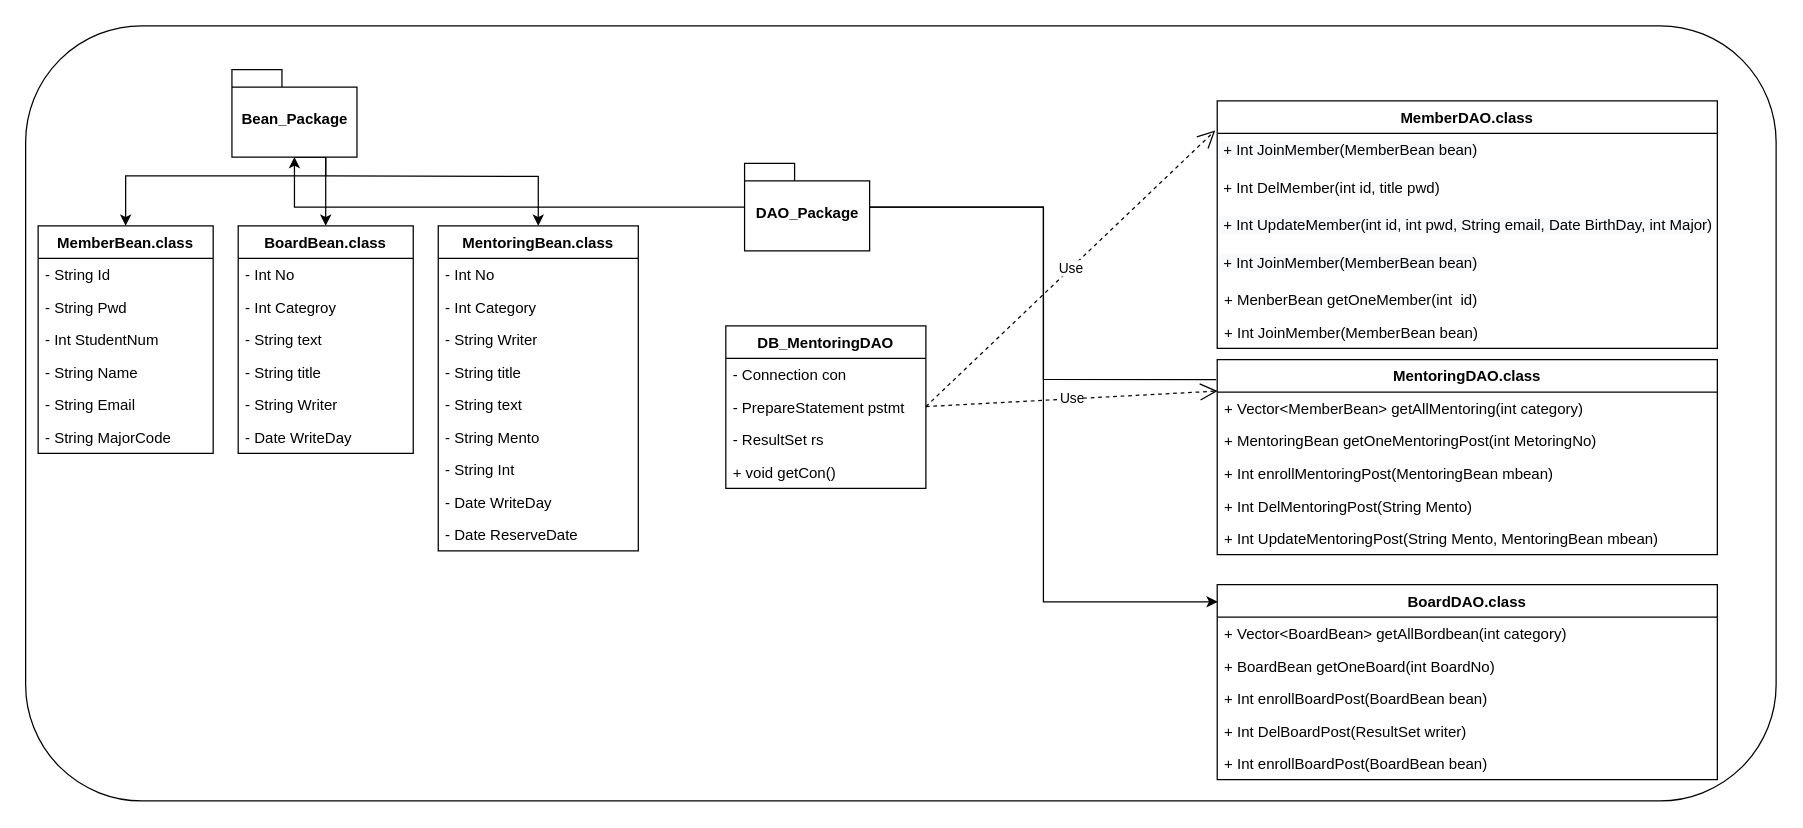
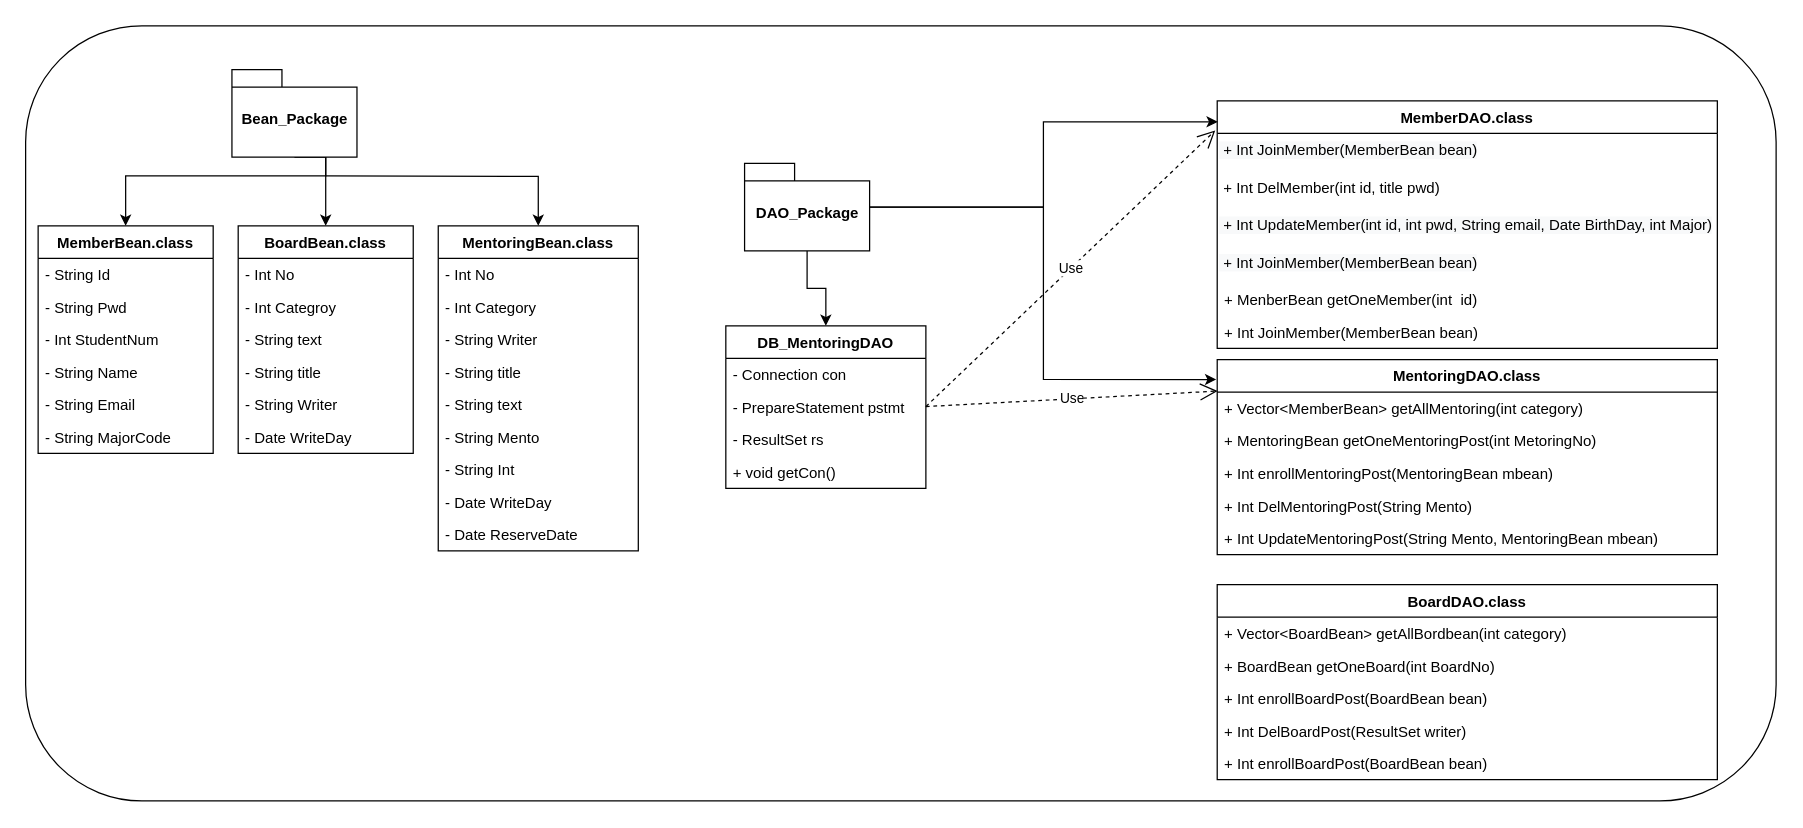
none -> (1085, 122)
(498, 207) -> (812, 288)
(1209, 379) -> (1206, 379)
(1043, 574) -> none
